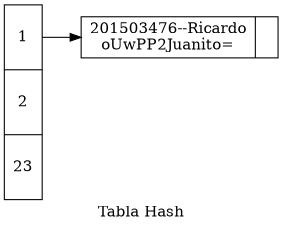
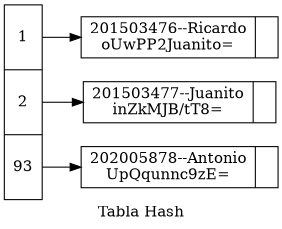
none -> (180, 102)
(23, 167) -> (23, 167)
none -> (180, 167)
